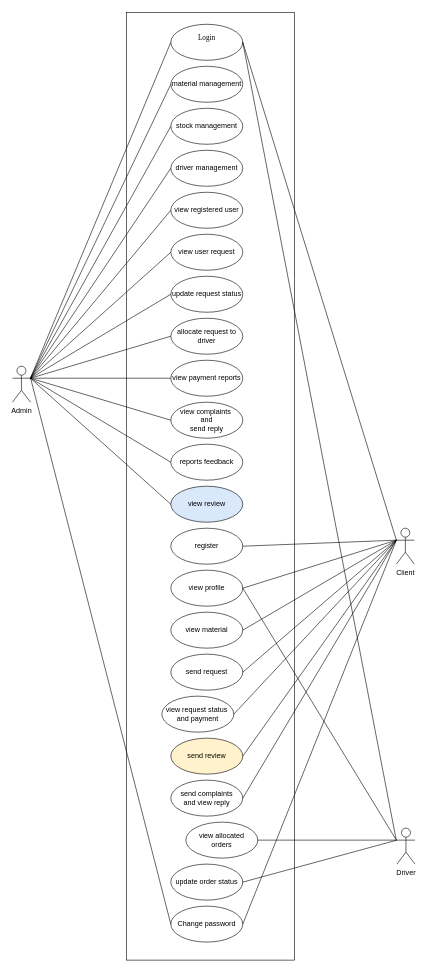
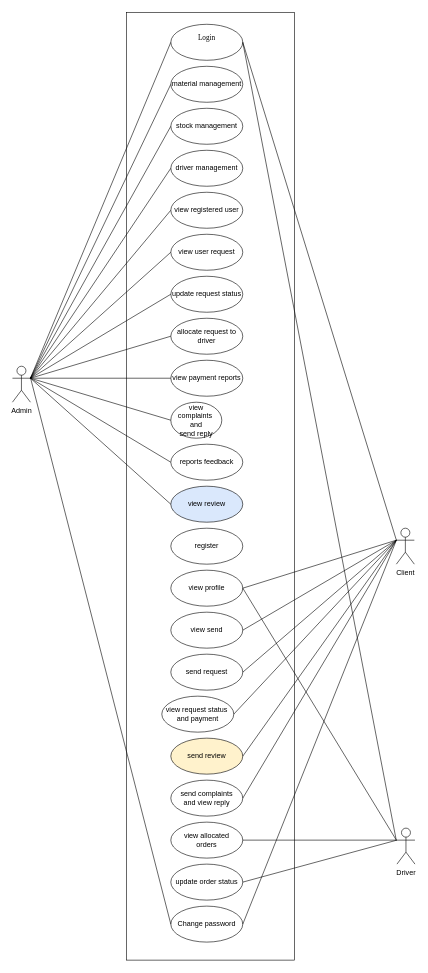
(207, 420) -> (196, 420)
(317, 543) -> none
(207, 630) -> (207, 630)
(222, 840) -> (207, 840)
